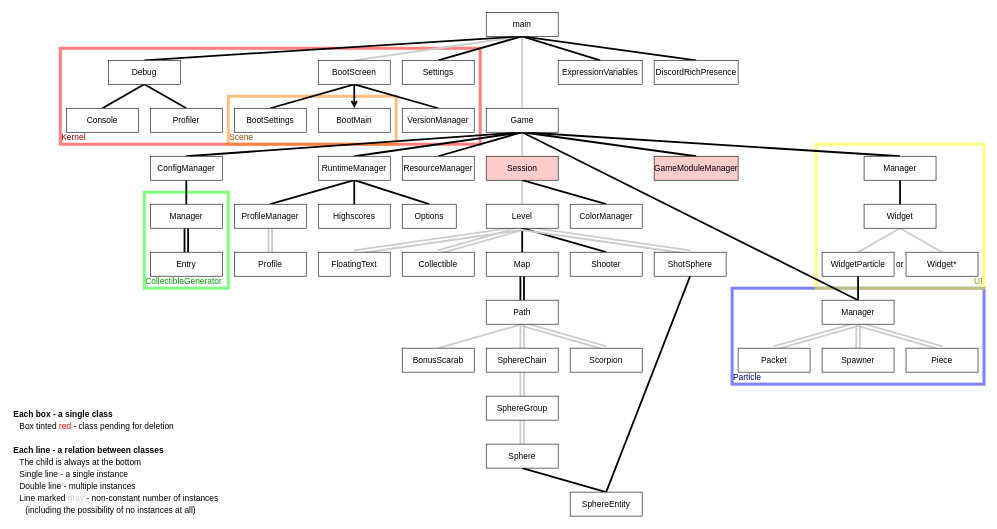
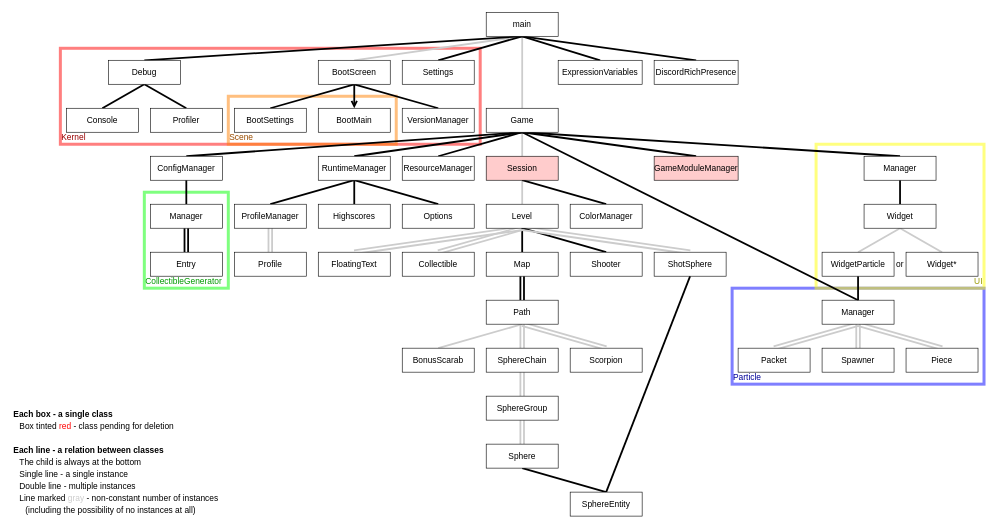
(429, 216) -> (438, 216)
